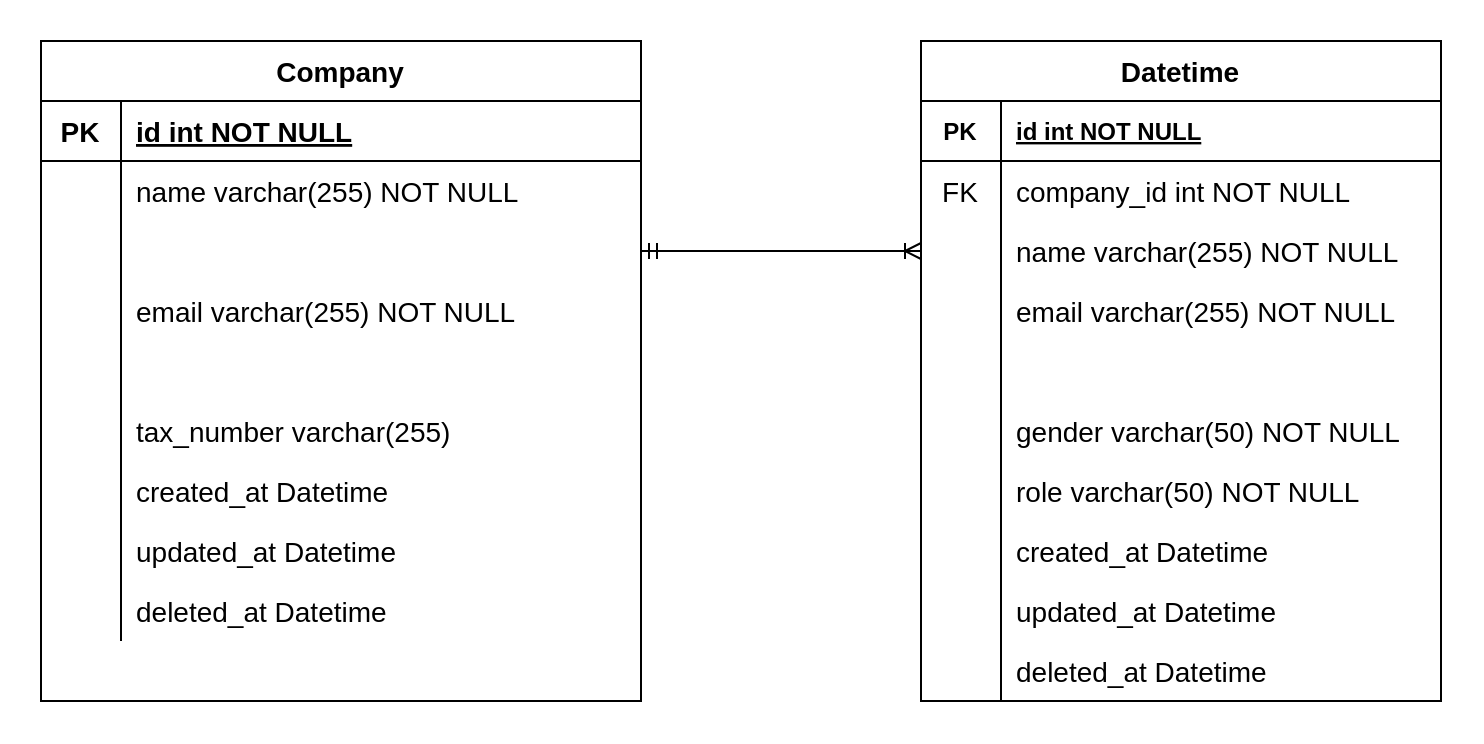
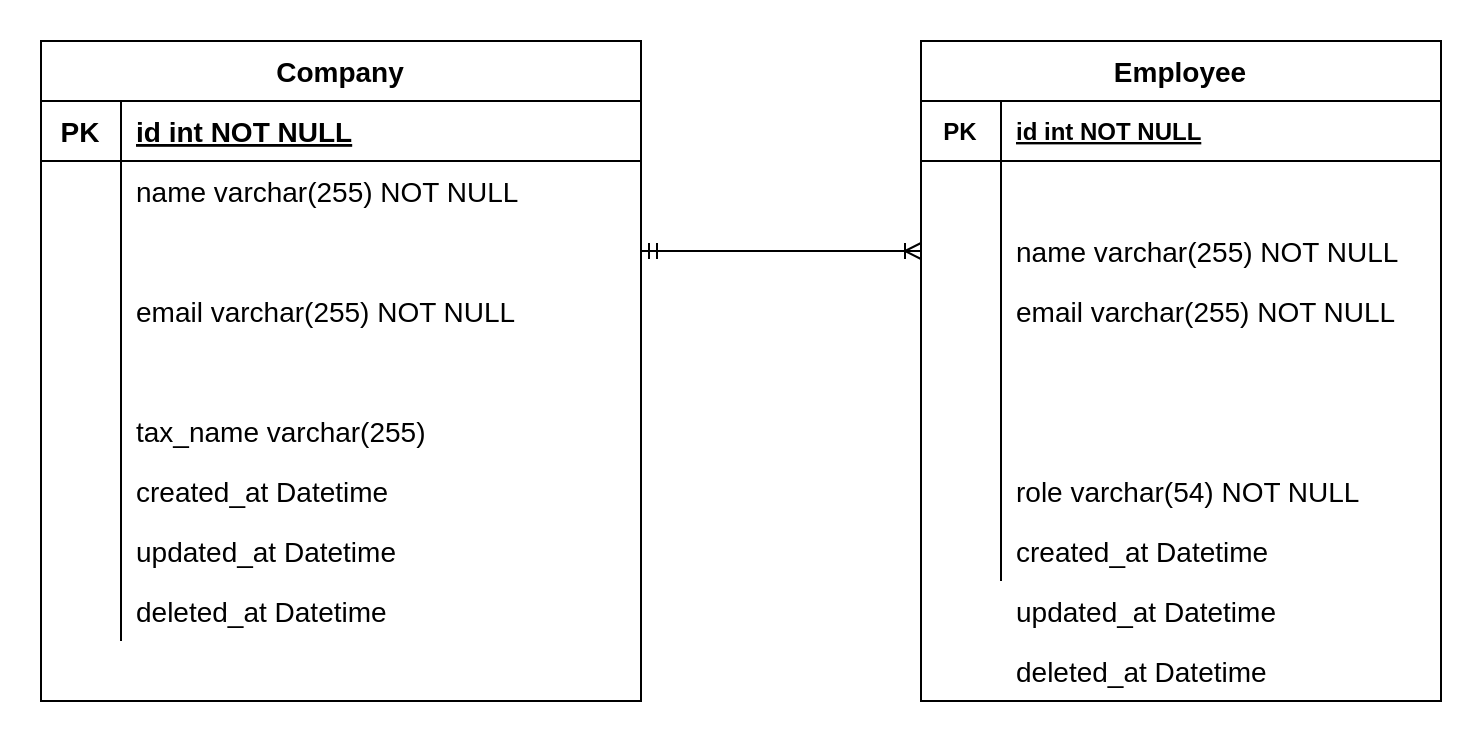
(1180, 73) -> (1180, 73)
(961, 191) -> none
(1221, 191) -> none
(1221, 431) -> none
(313, 433) -> (297, 433)
(1197, 493) -> (1197, 493)
